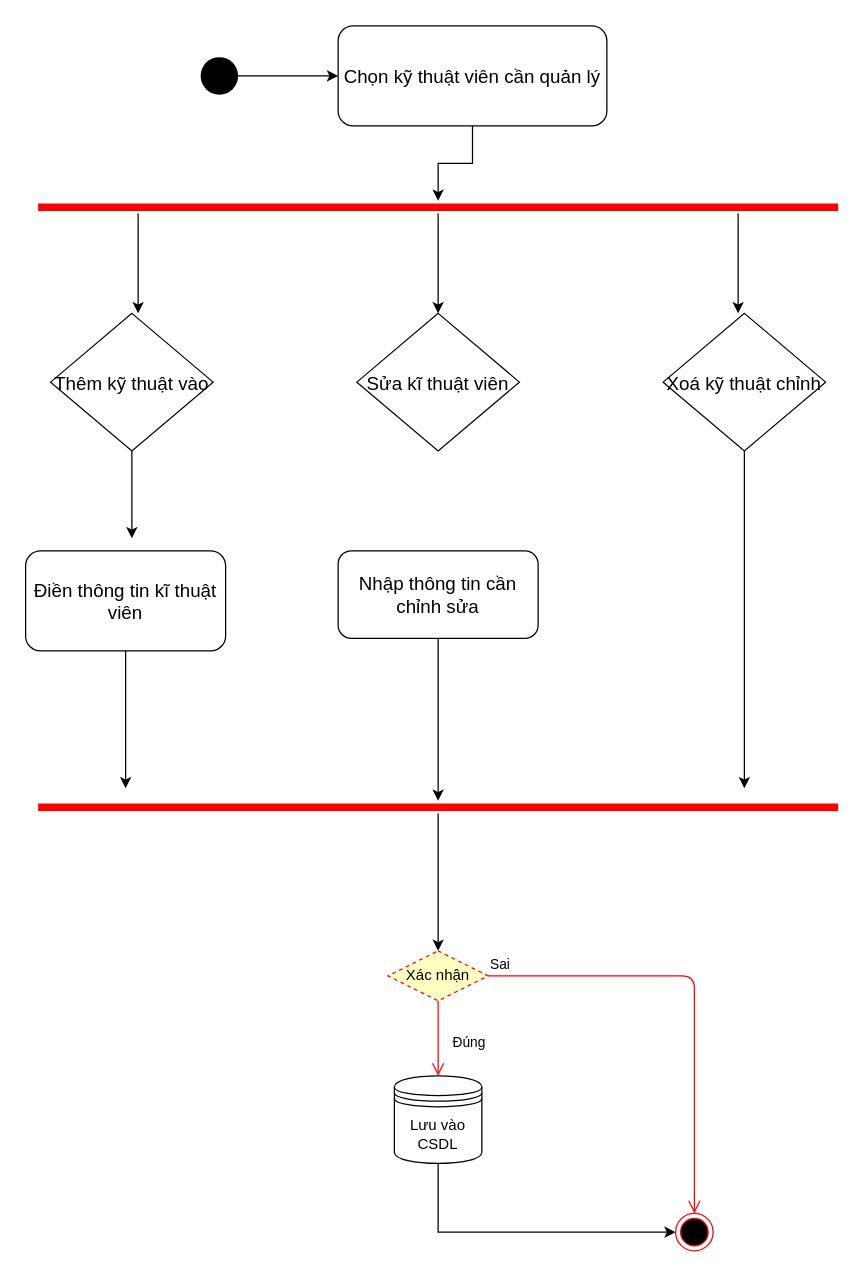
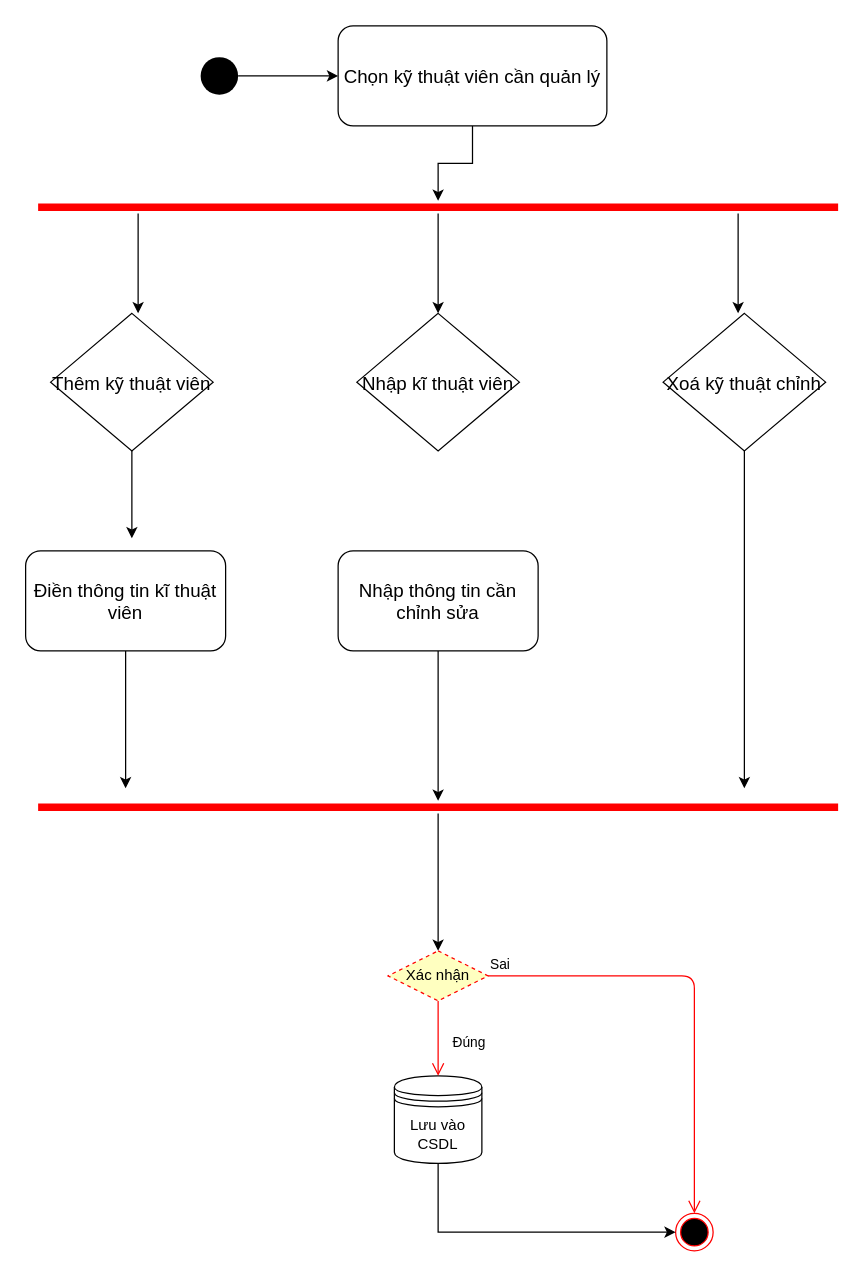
(131, 383) -> (131, 383)
(438, 383) -> (438, 383)
(438, 594) -> (438, 601)
